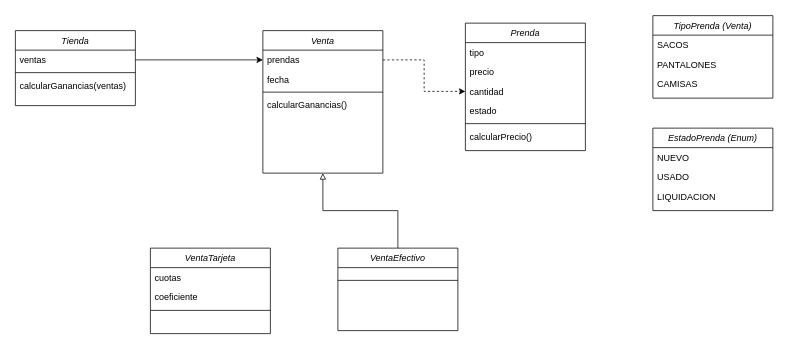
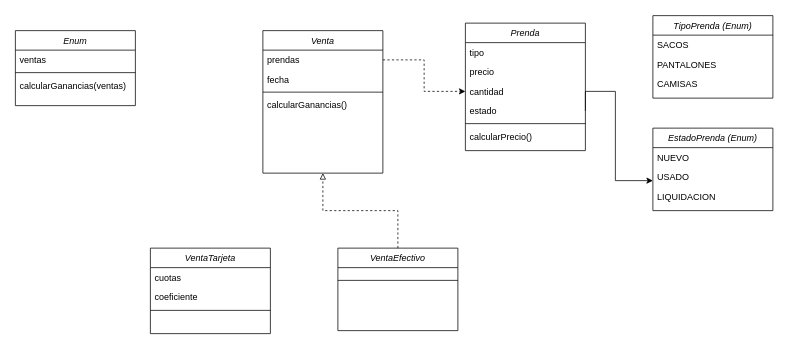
(713, 26) -> (713, 26)
(75, 41) -> (75, 41)
(256, 60) -> none
none -> (615, 137)
(363, 210) -> (363, 210)
